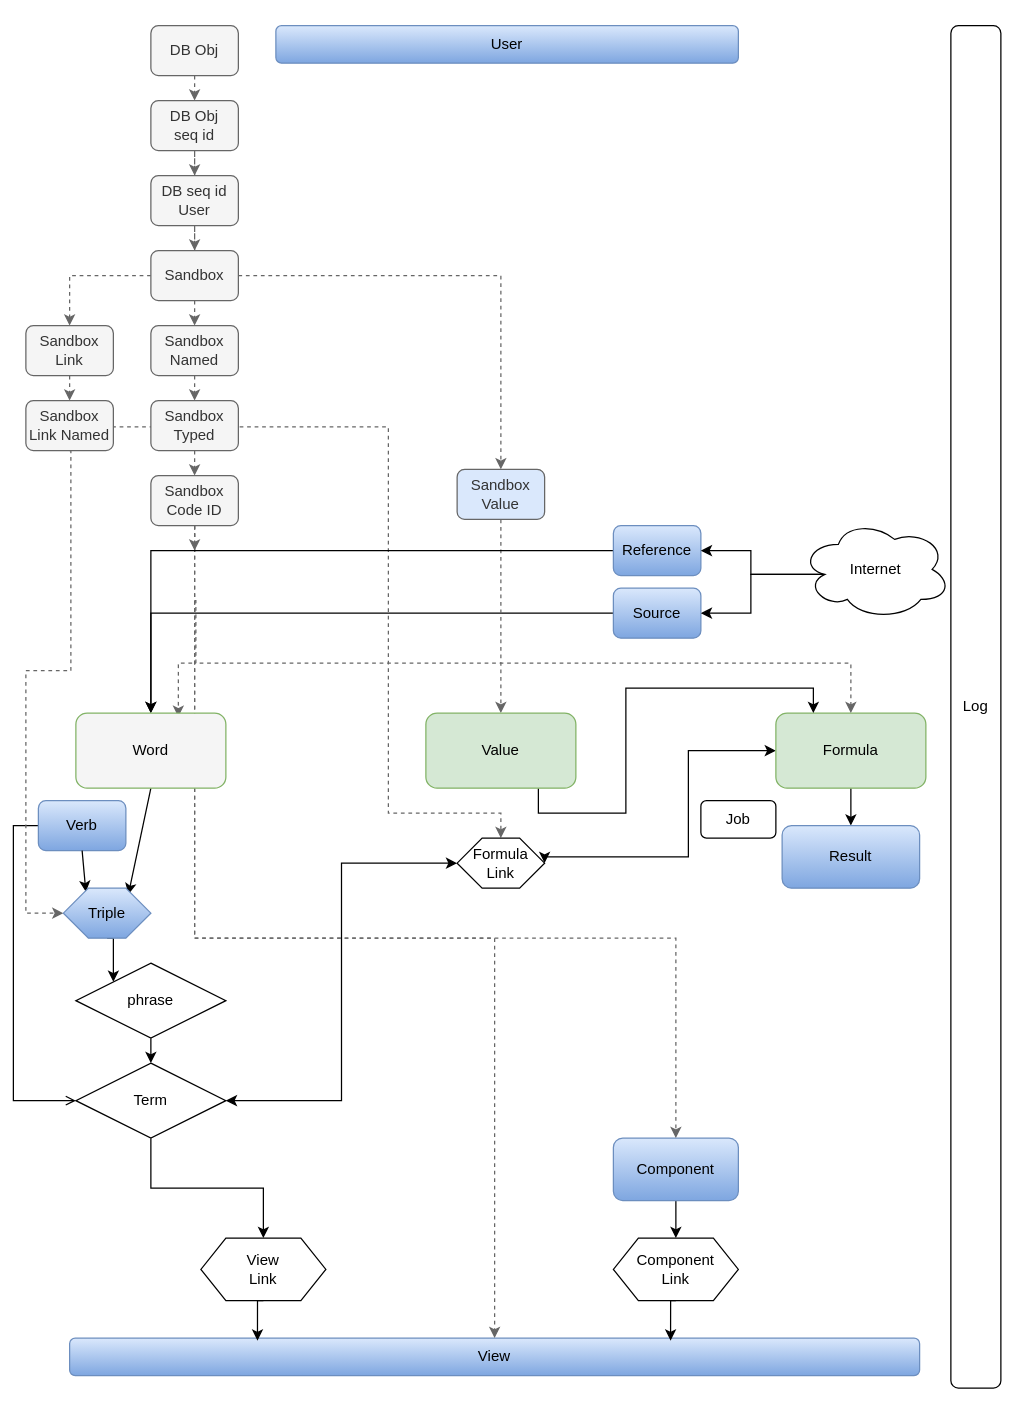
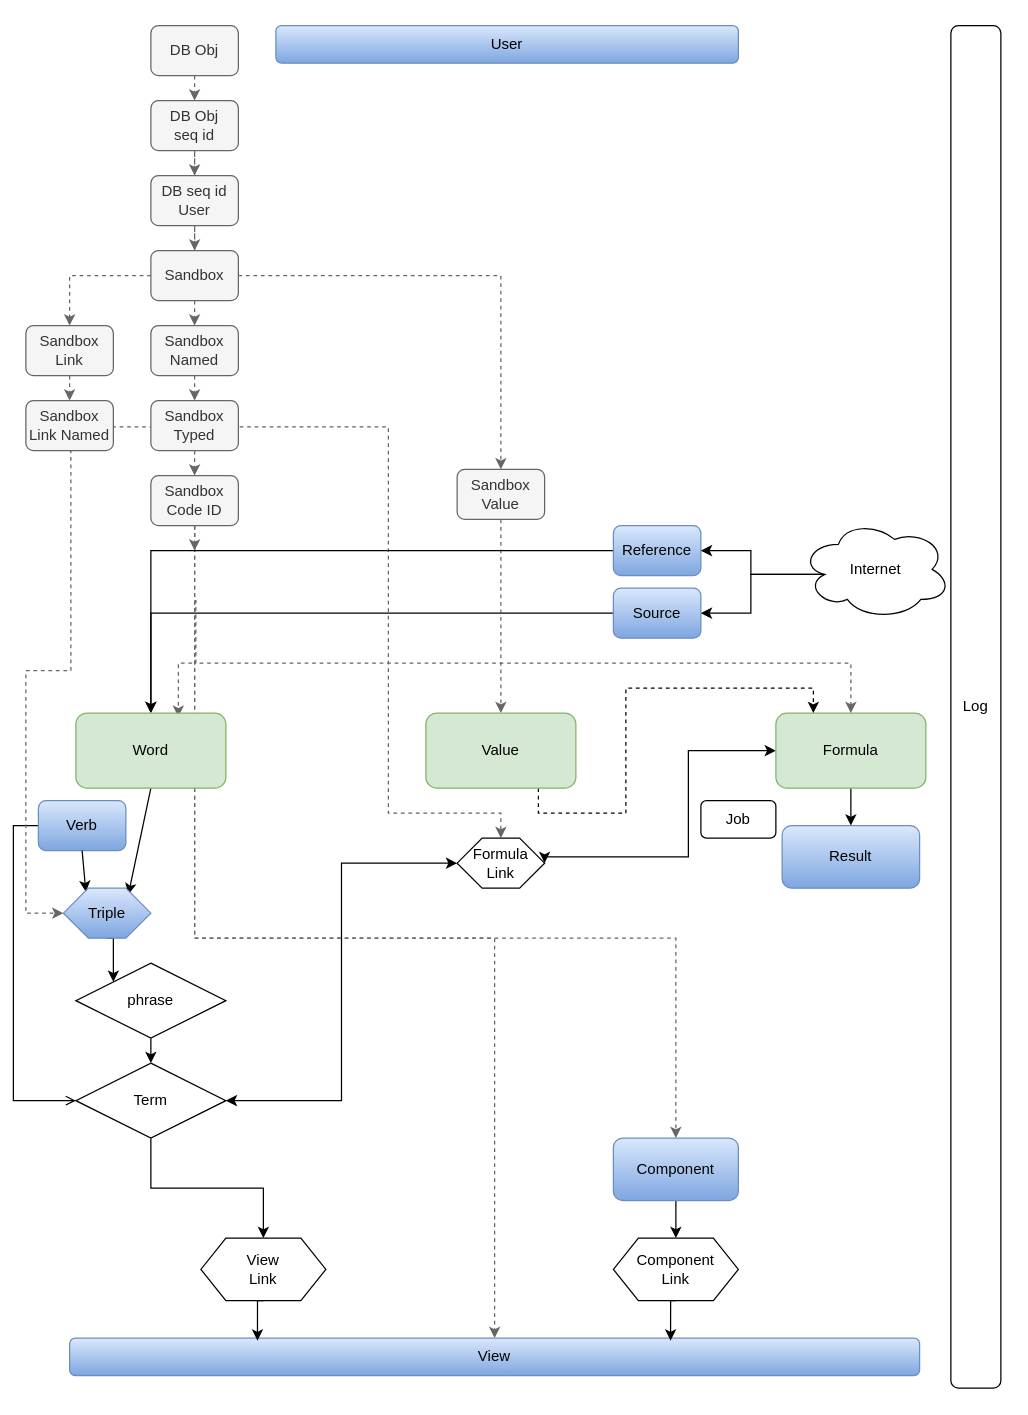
(501, 494) -> (501, 494)
(626, 704) -> (626, 704)
(151, 751) -> (151, 751)
